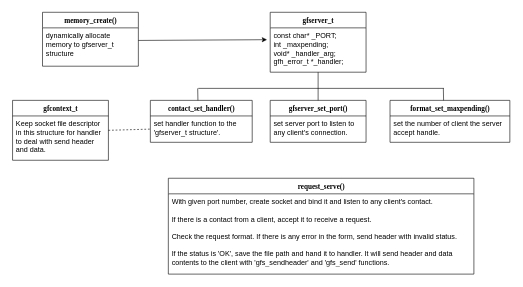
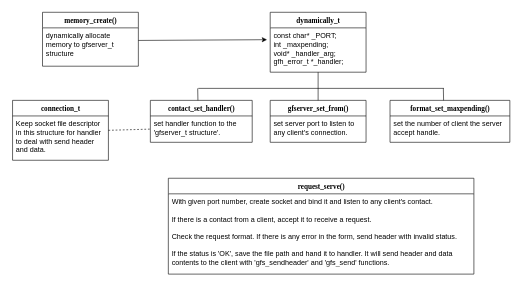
(319, 21) -> (319, 21)
(61, 109) -> (61, 109)
(319, 109) -> (319, 109)
